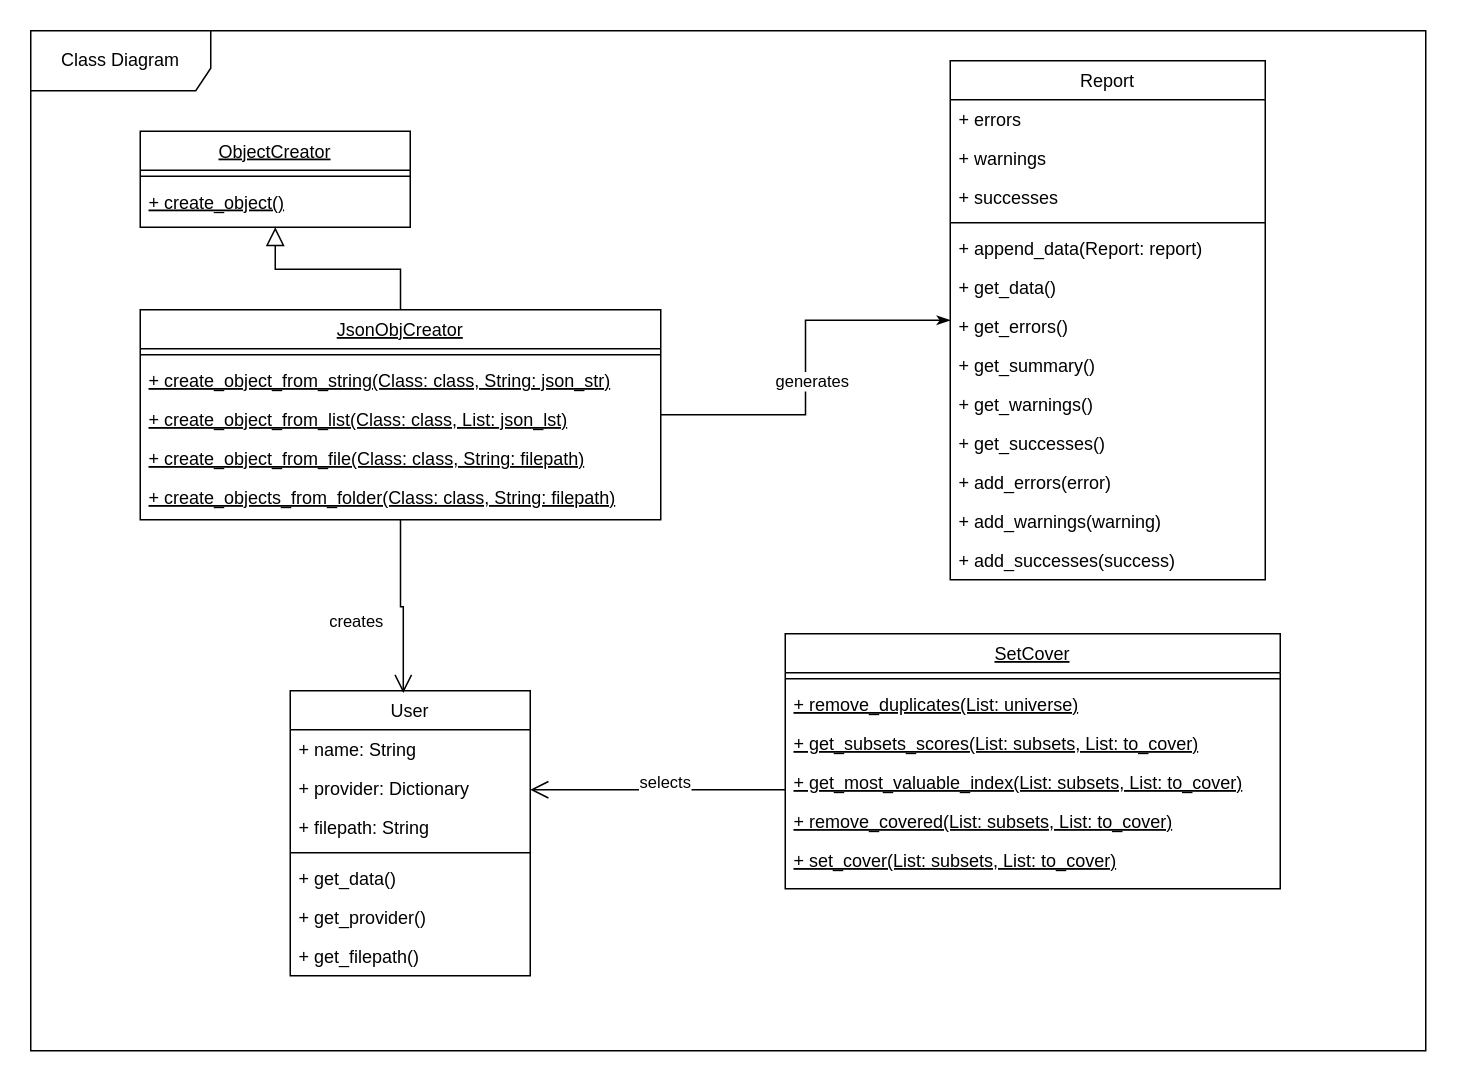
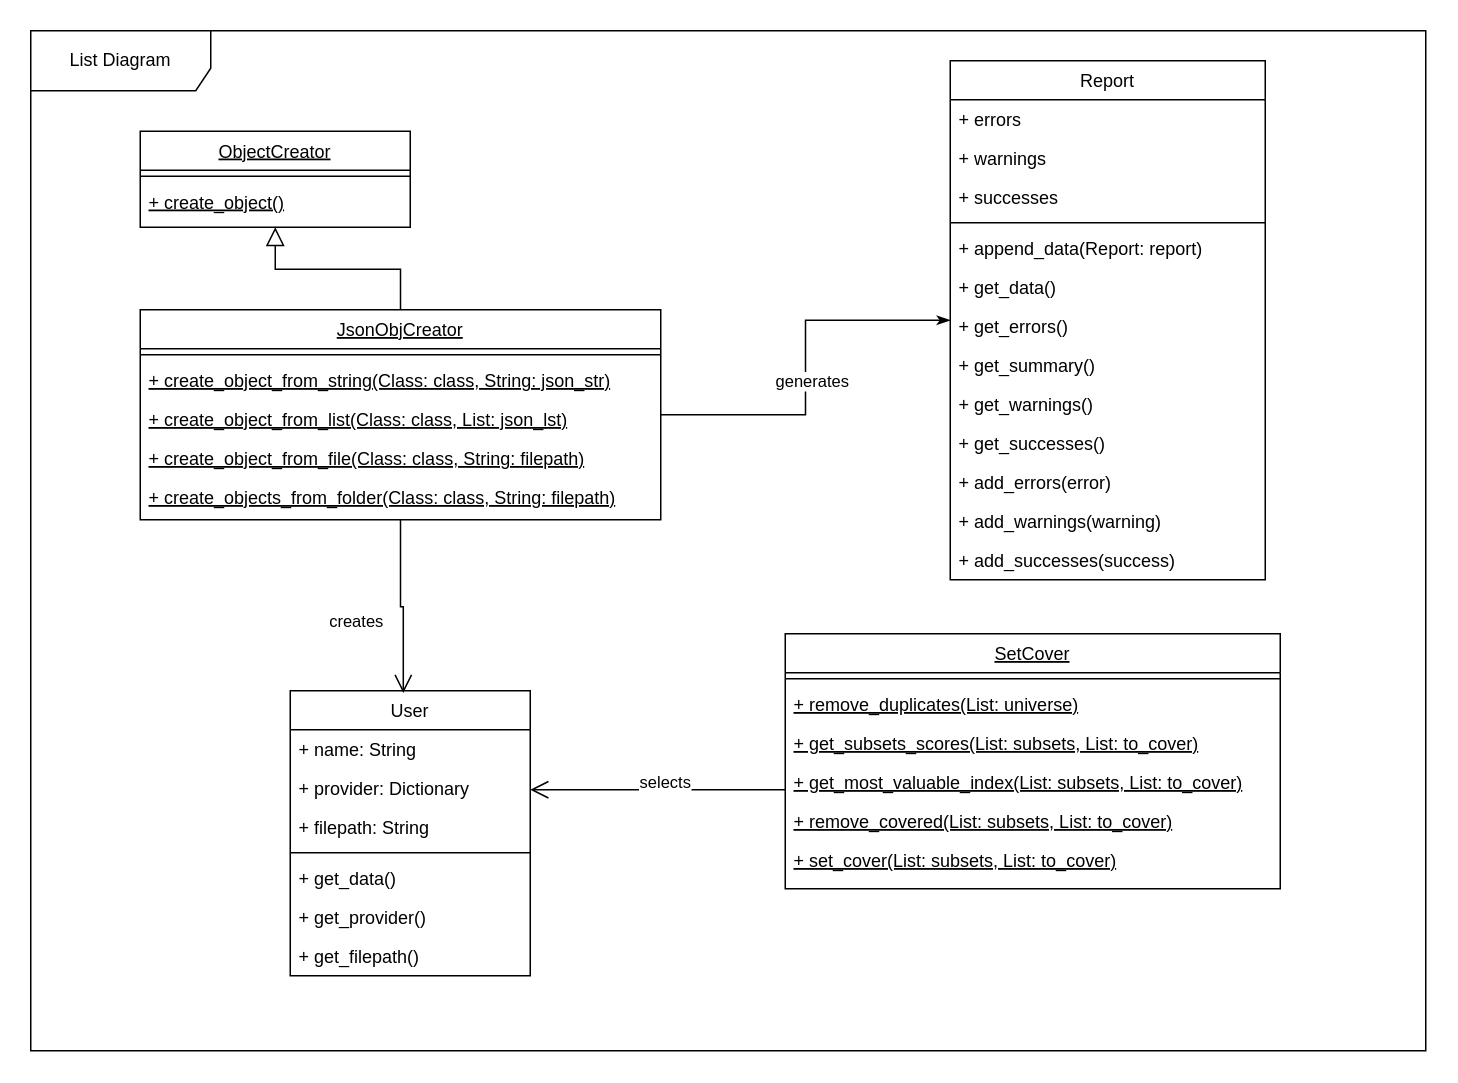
(121, 61) -> (121, 61)
